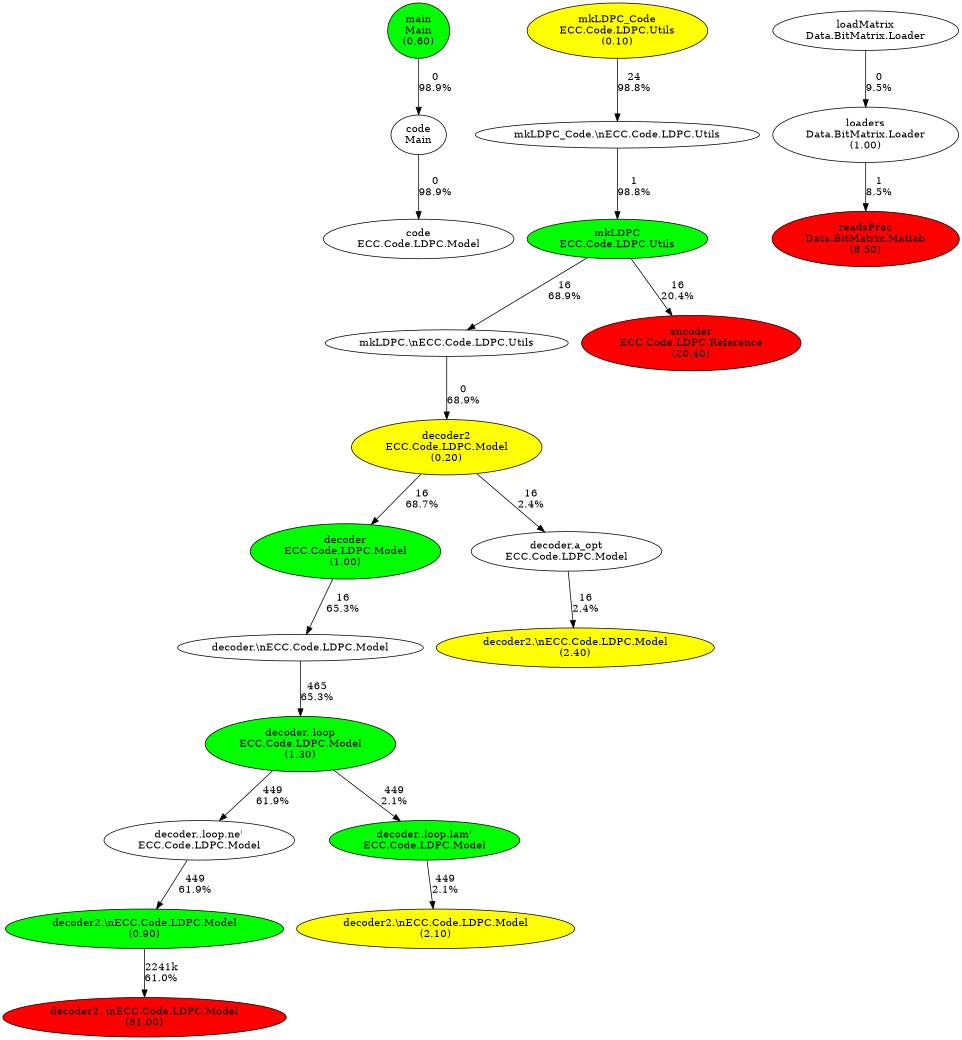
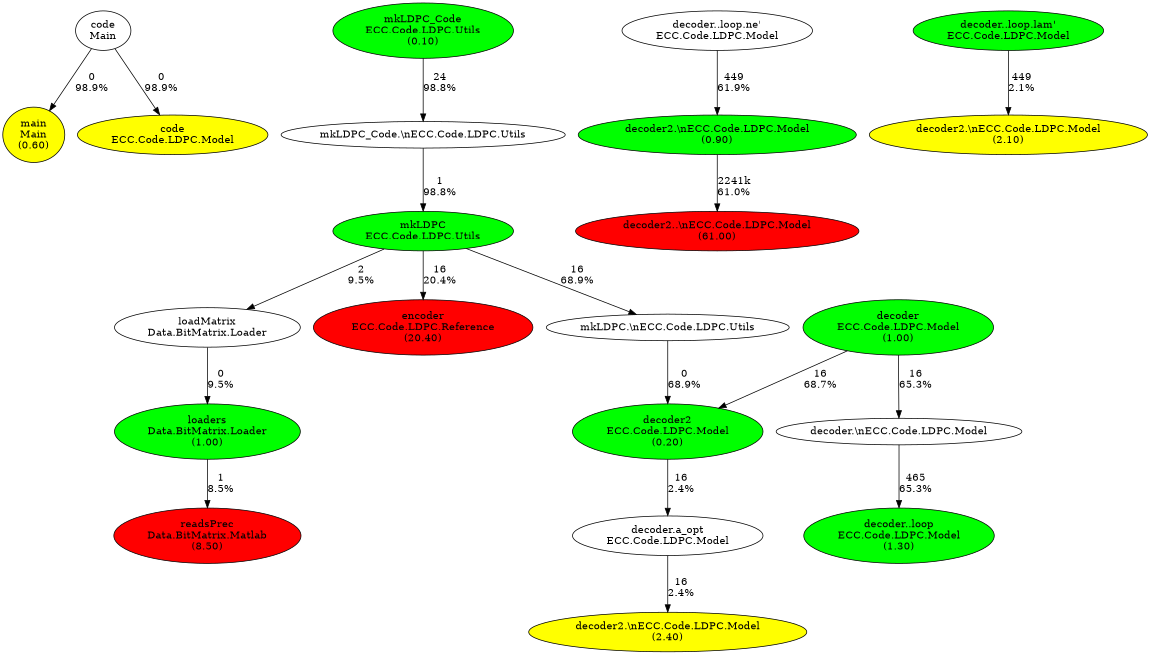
(419, 31) -> (34, 135)
(617, 31) -> (423, 31)
(419, 83) -> (73, 77)
(866, 135) -> (207, 432)
(419, 239) -> (173, 135)
none -> (319, 278)
(447, 447) -> (668, 432)
(399, 497) -> (786, 378)
(249, 793) -> none
(364, 793) -> none
